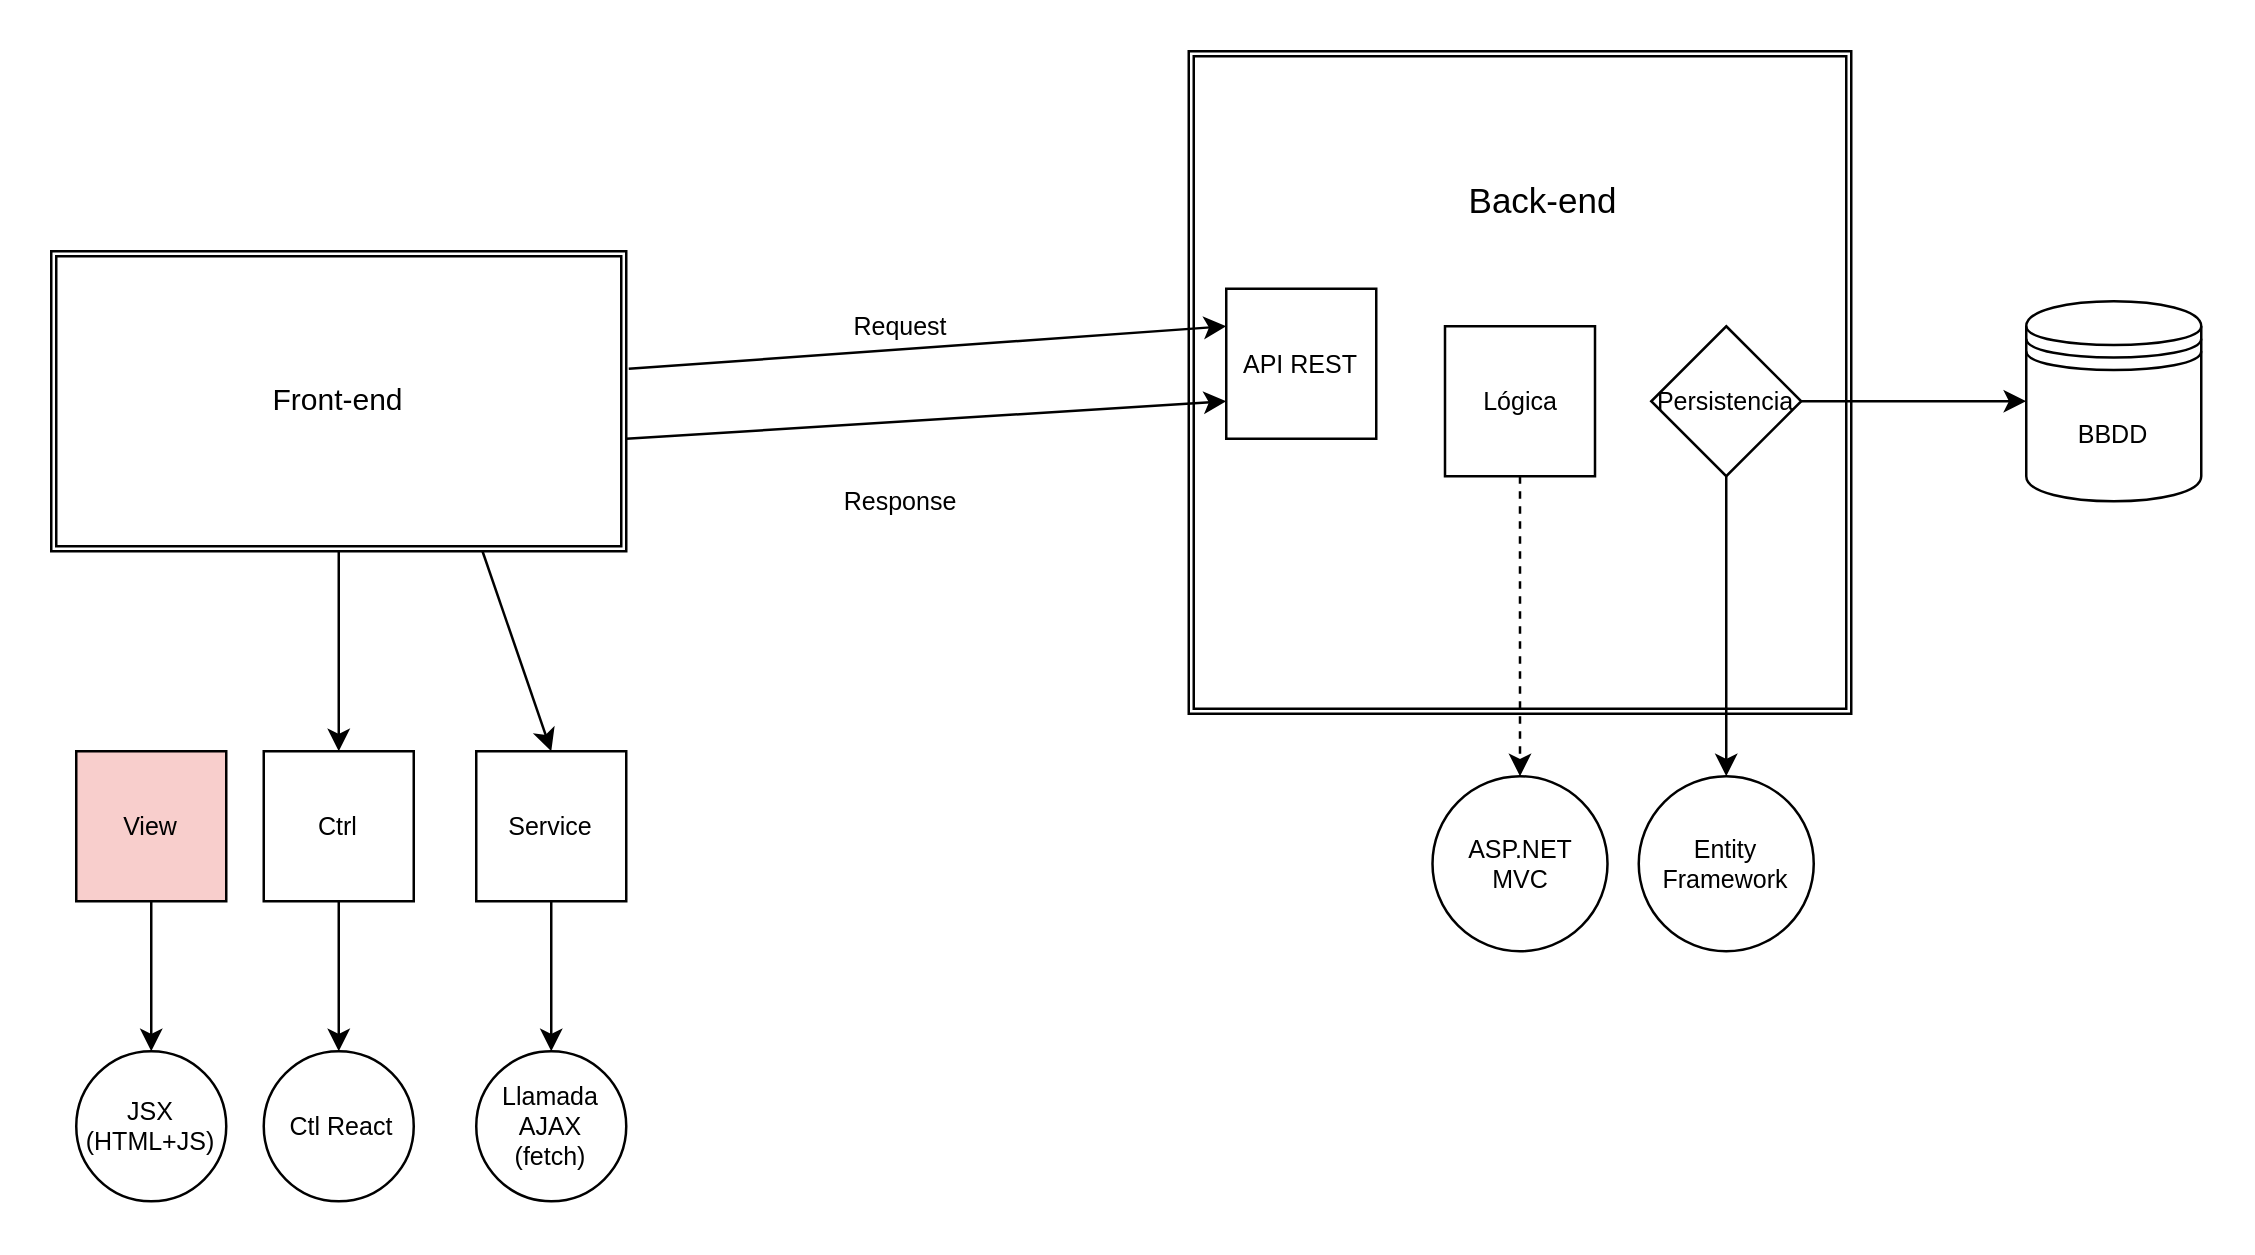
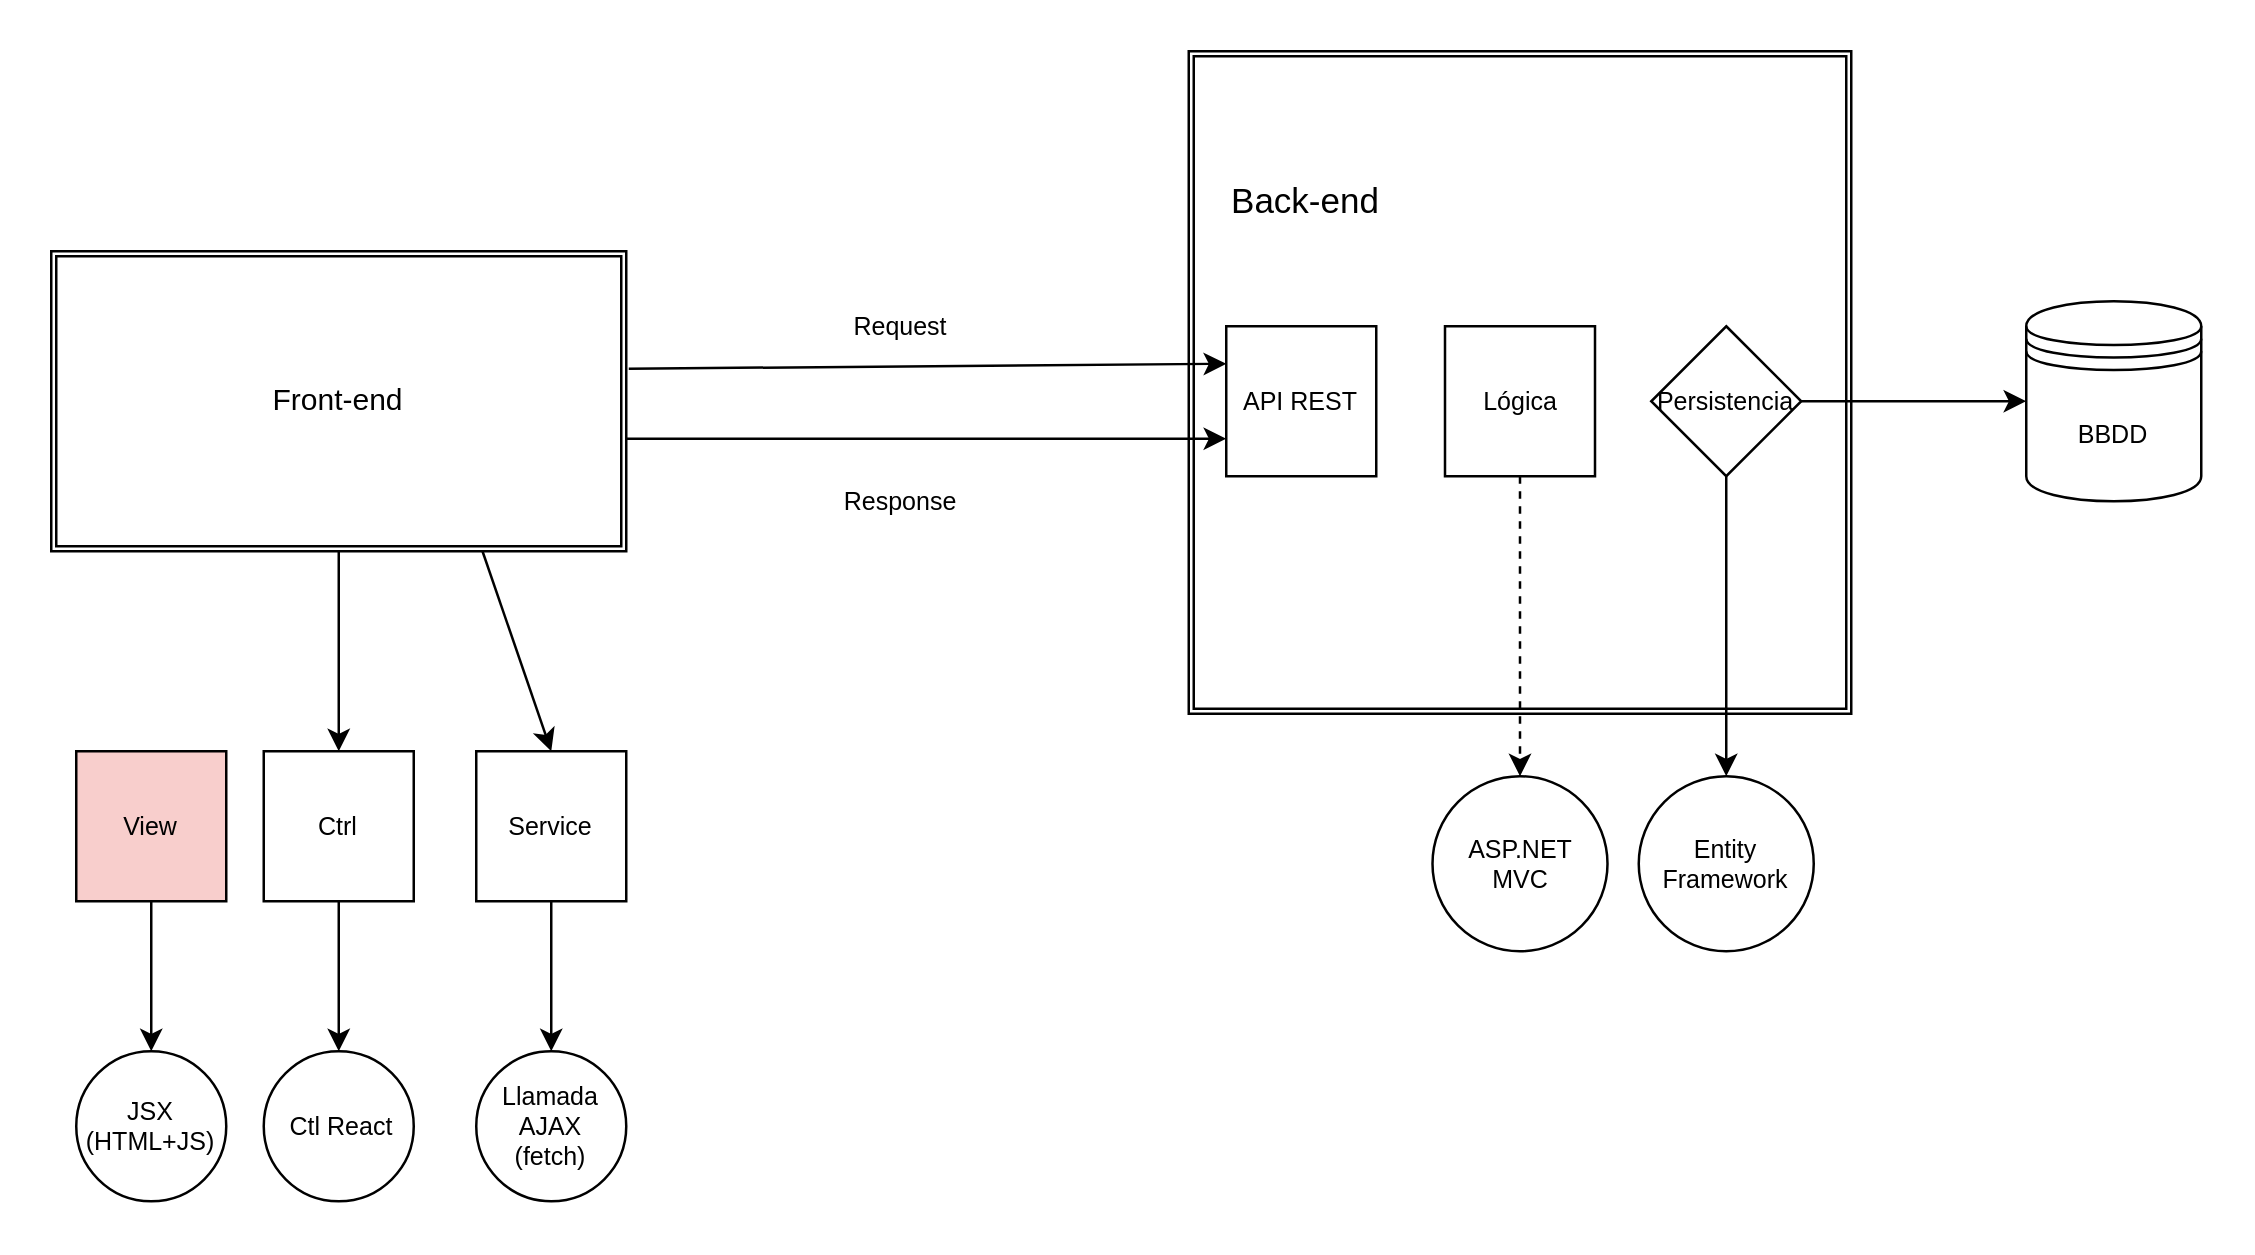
(1542, 201) -> (1304, 201)
(1301, 364) -> (1301, 401)
